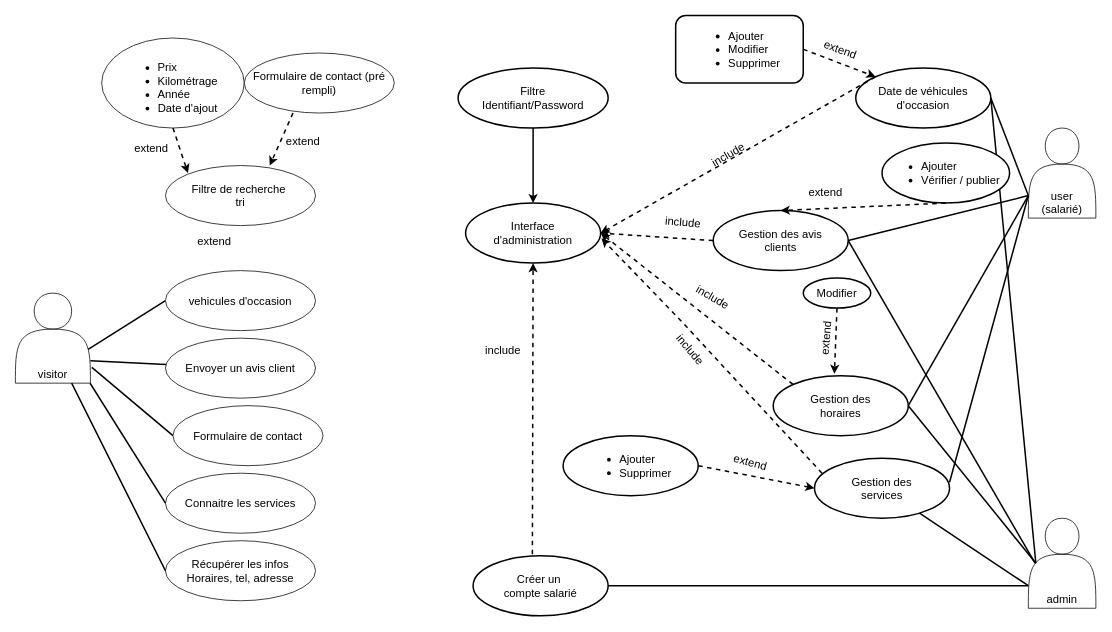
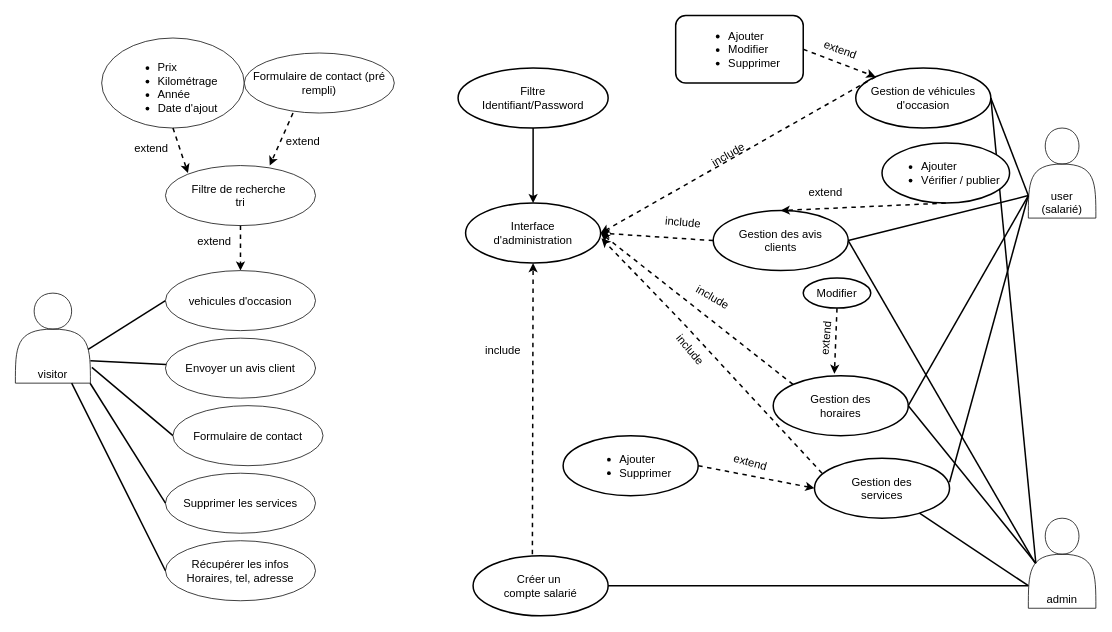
(923, 98) -> (923, 98)
none -> (240, 245)
(240, 503) -> (240, 503)
